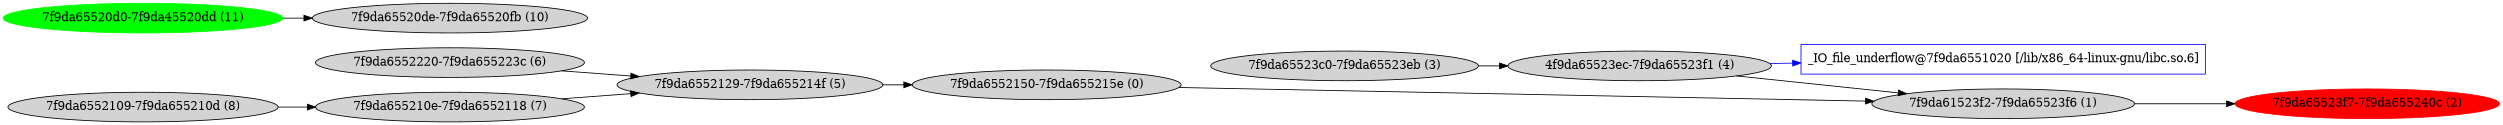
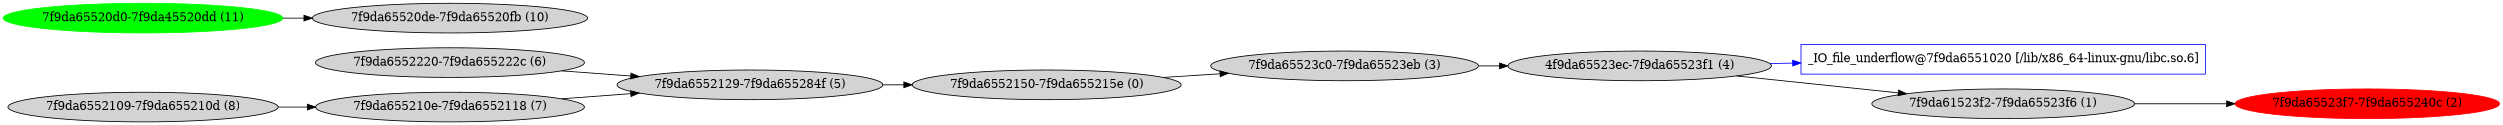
(450, 63) -> (450, 63)
(750, 85) -> (750, 85)
(1522, 94) -> (1192, 76)
